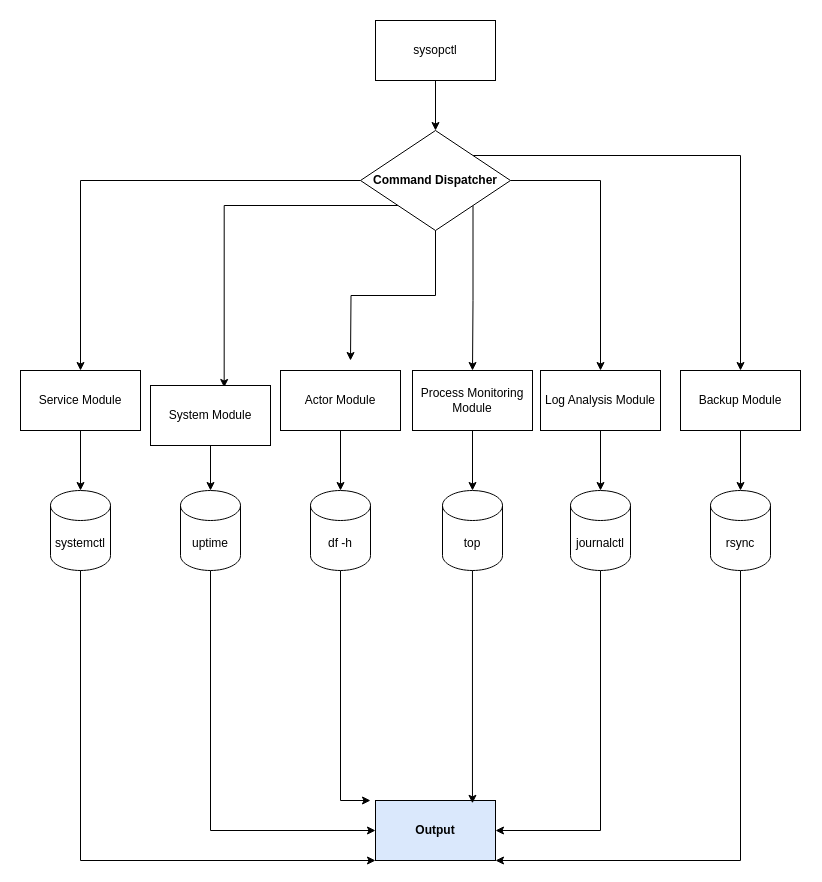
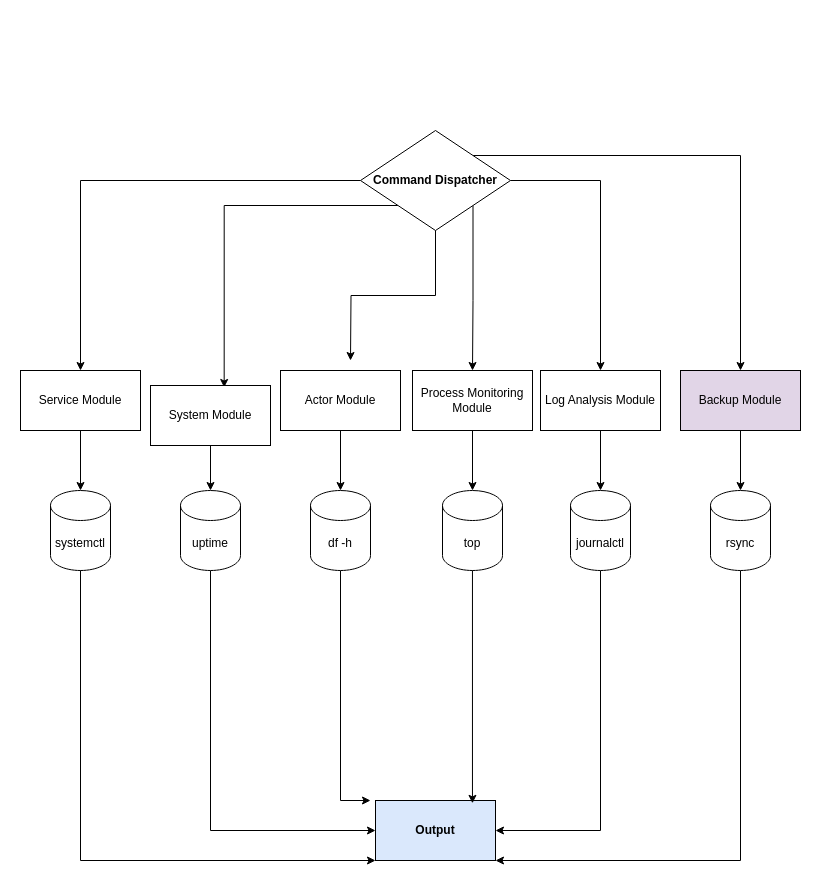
(436, 51) -> none
(436, 102) -> none
(741, 401) -> (741, 401)
